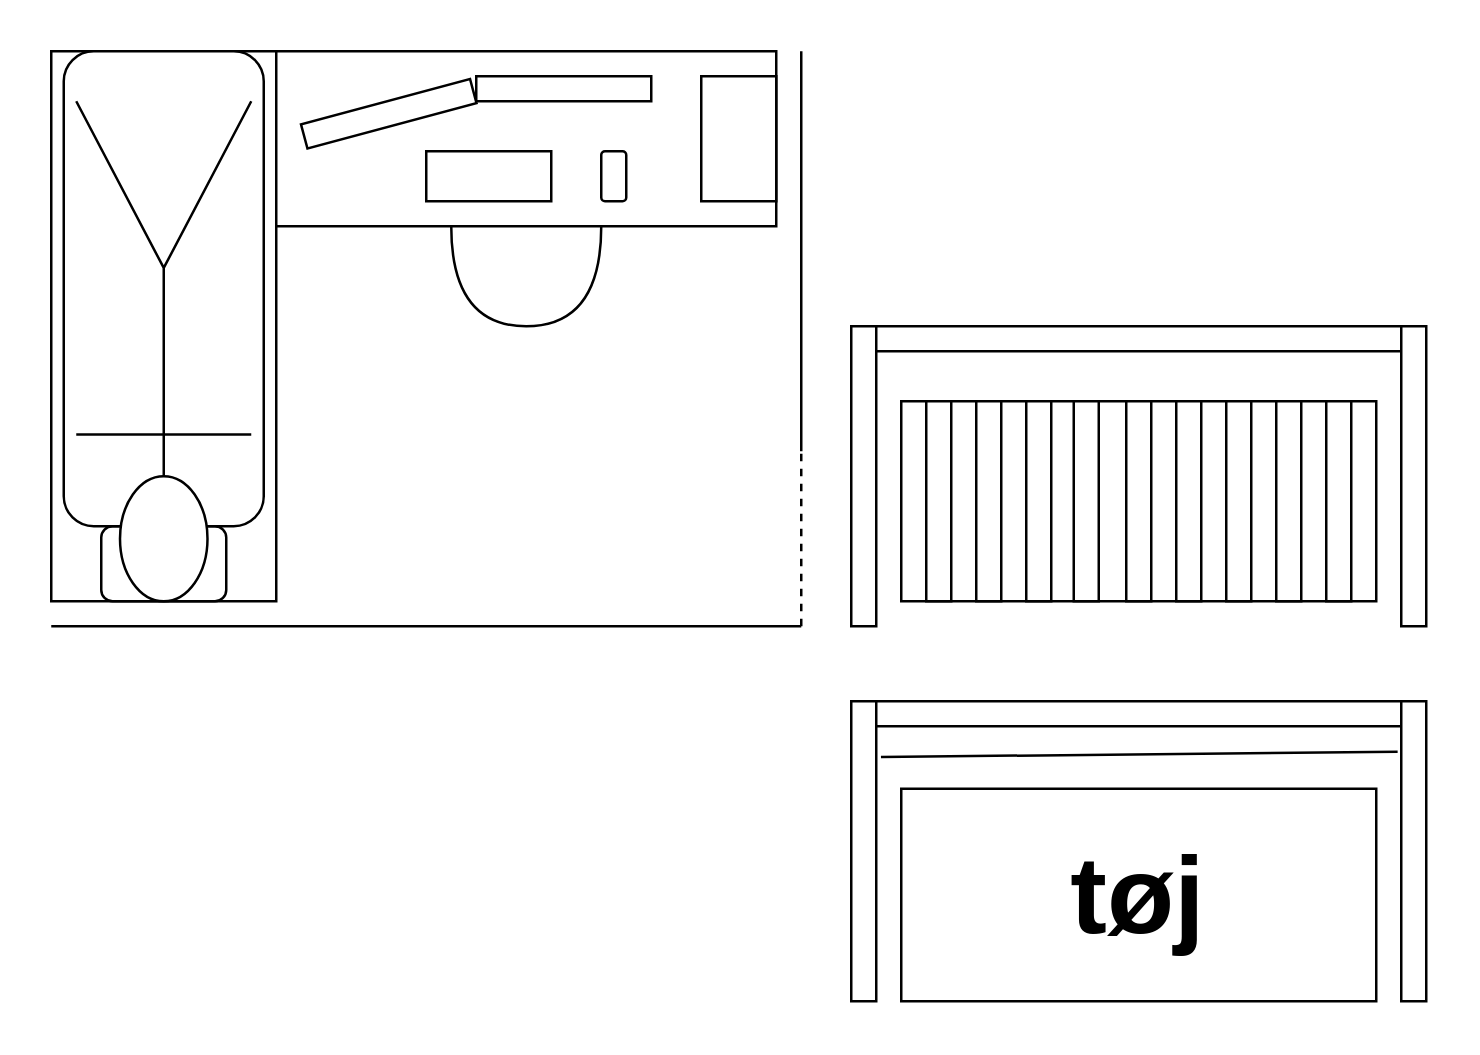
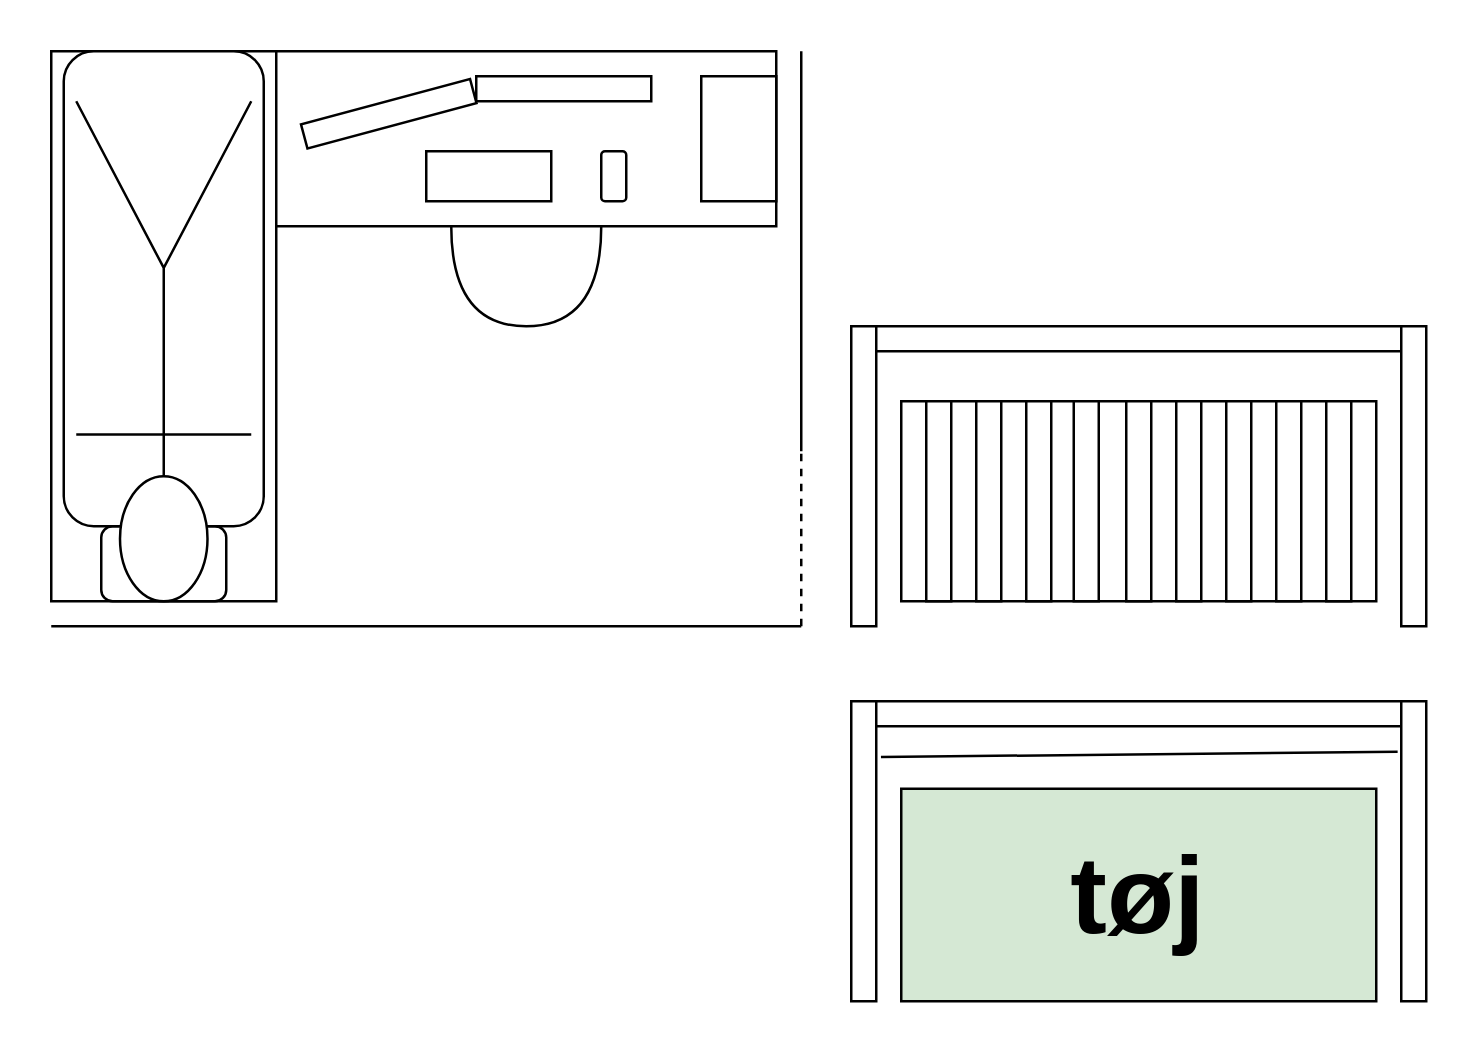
(1139, 895) -> (1139, 895)
